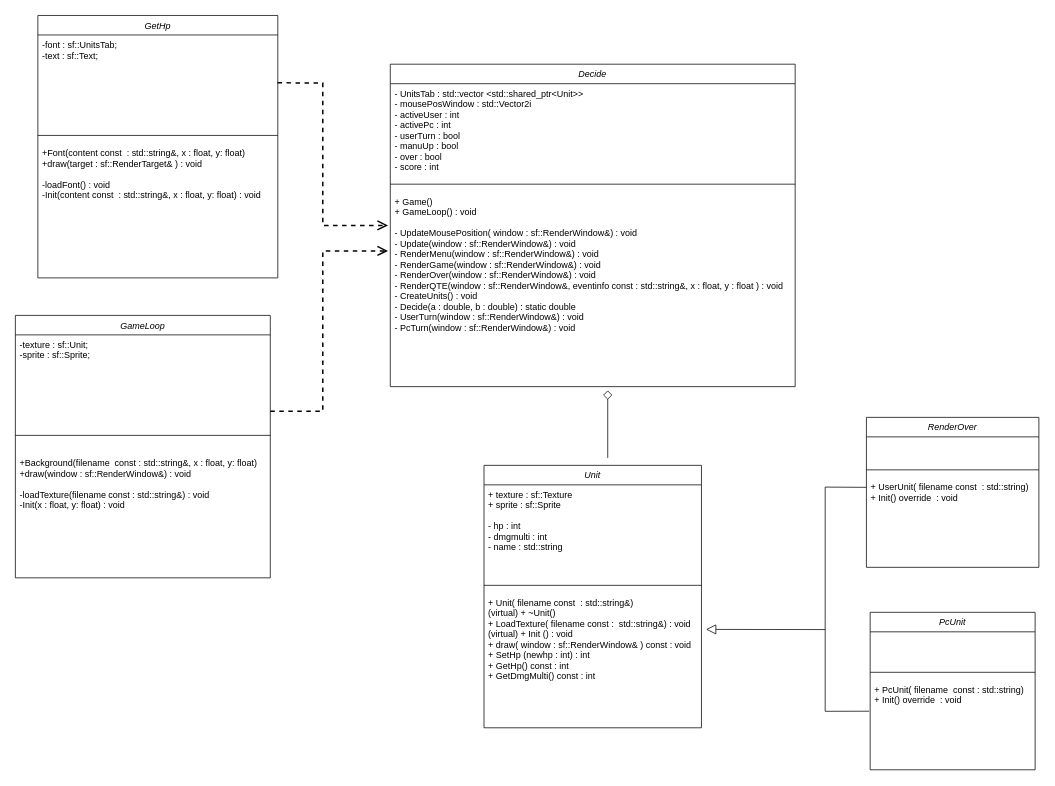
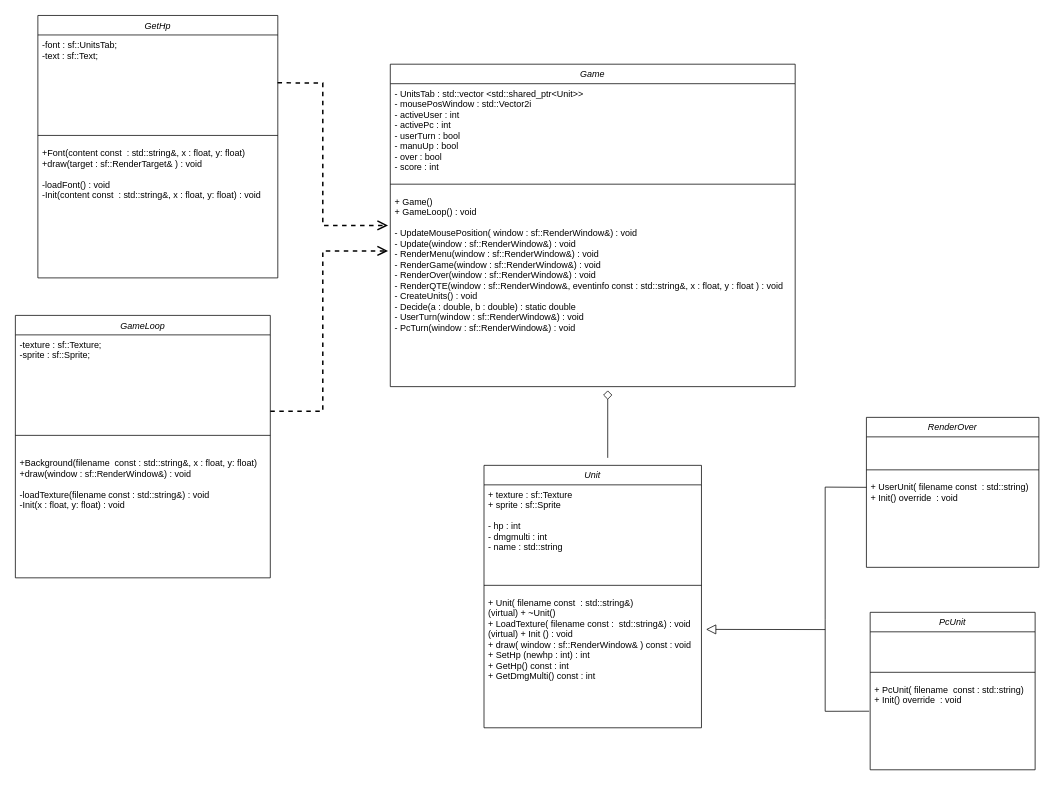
(593, 74) -> (593, 74)
(62, 345) -> (70, 345)
